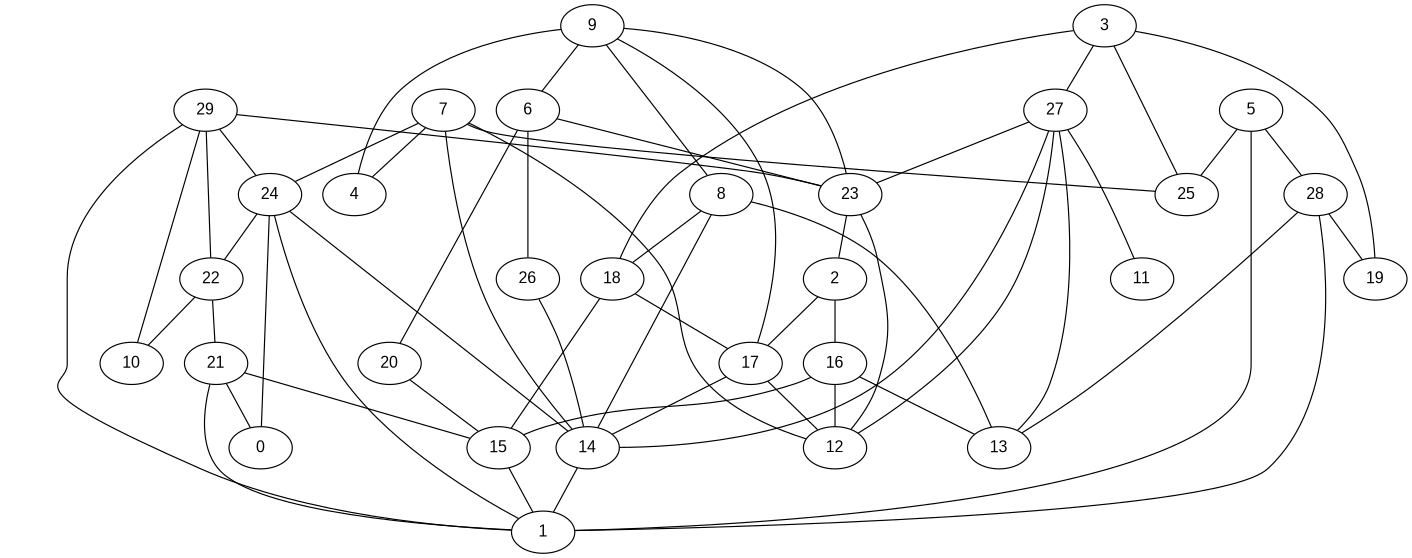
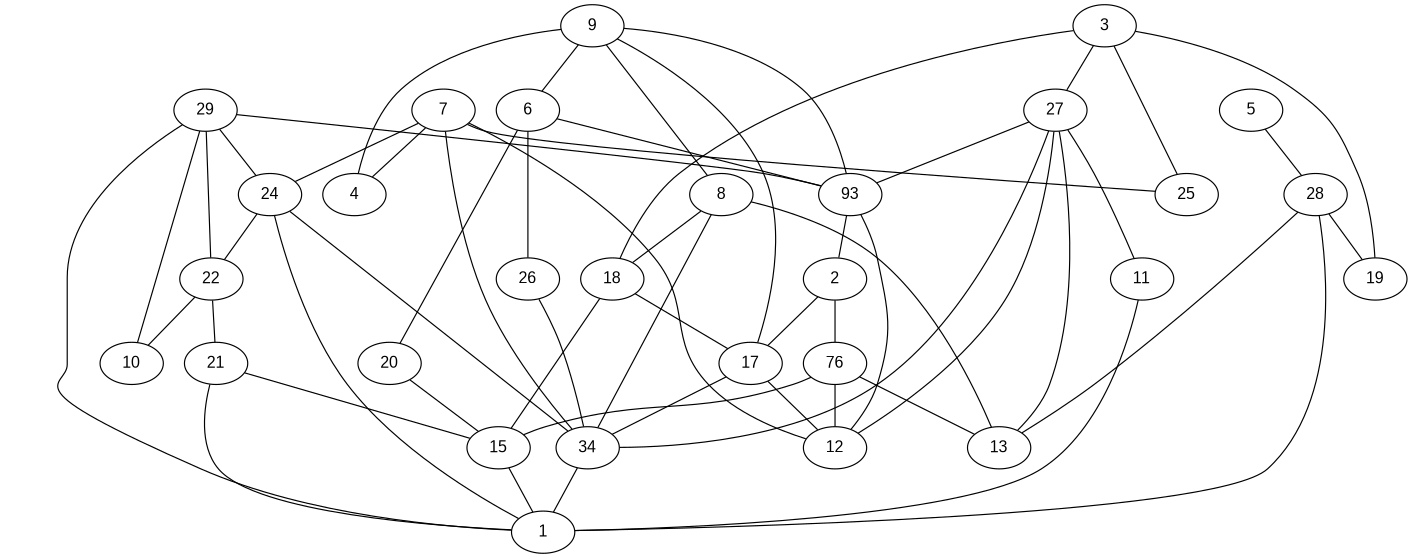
(1219, 152) -> none
(850, 195) -> (850, 195)
(835, 363) -> (835, 363)
(261, 448) -> none
(588, 448) -> (588, 448)
(1050, 483) -> (910, 506)
